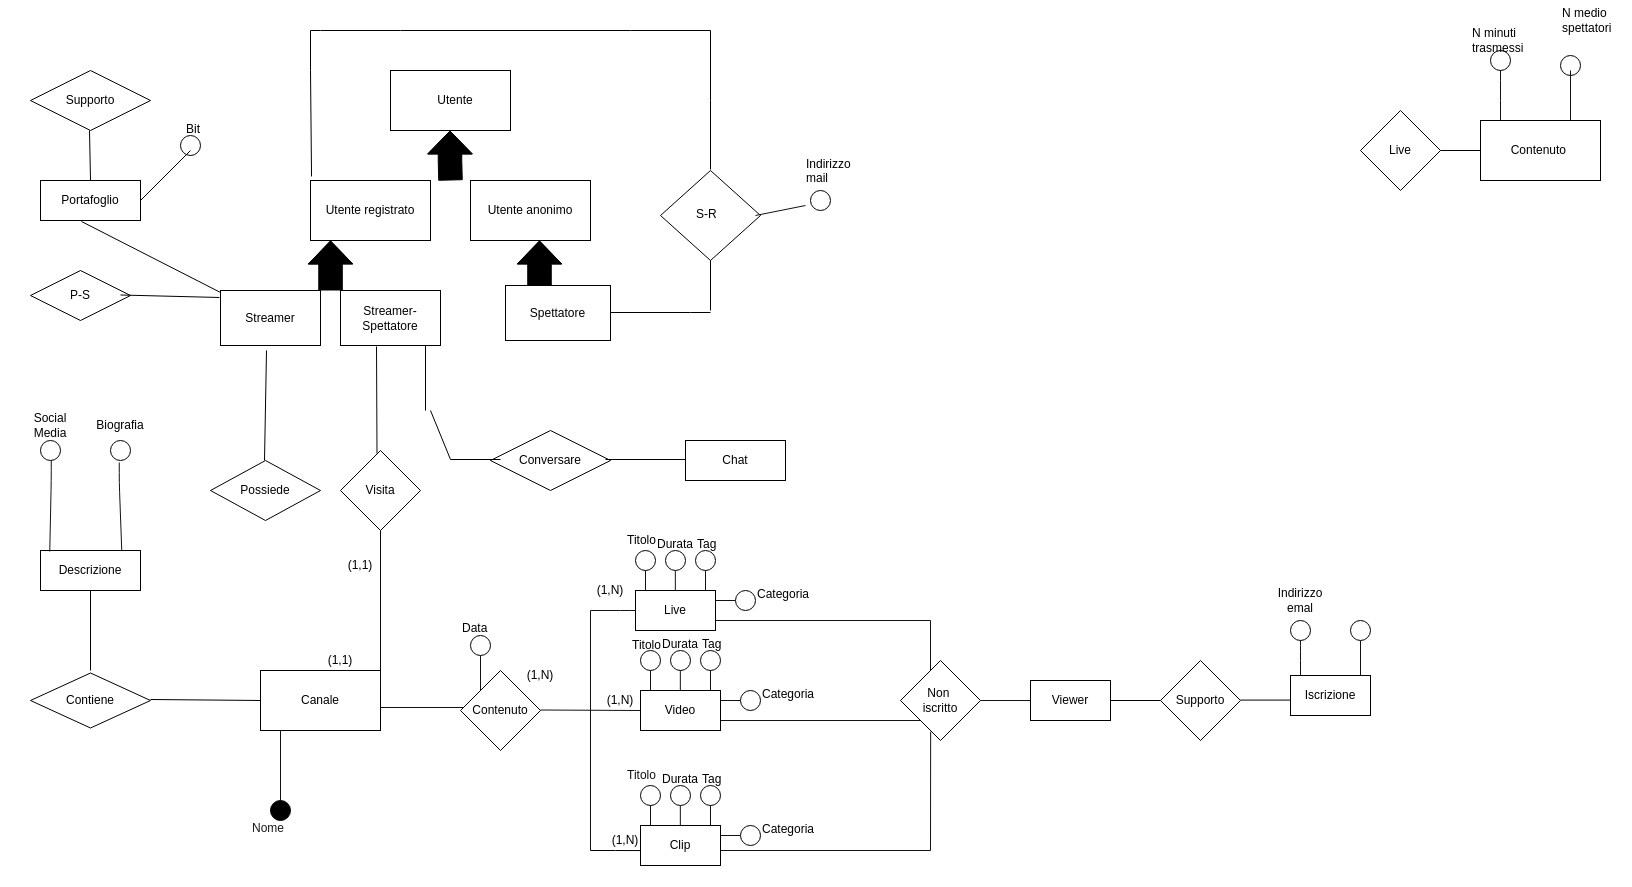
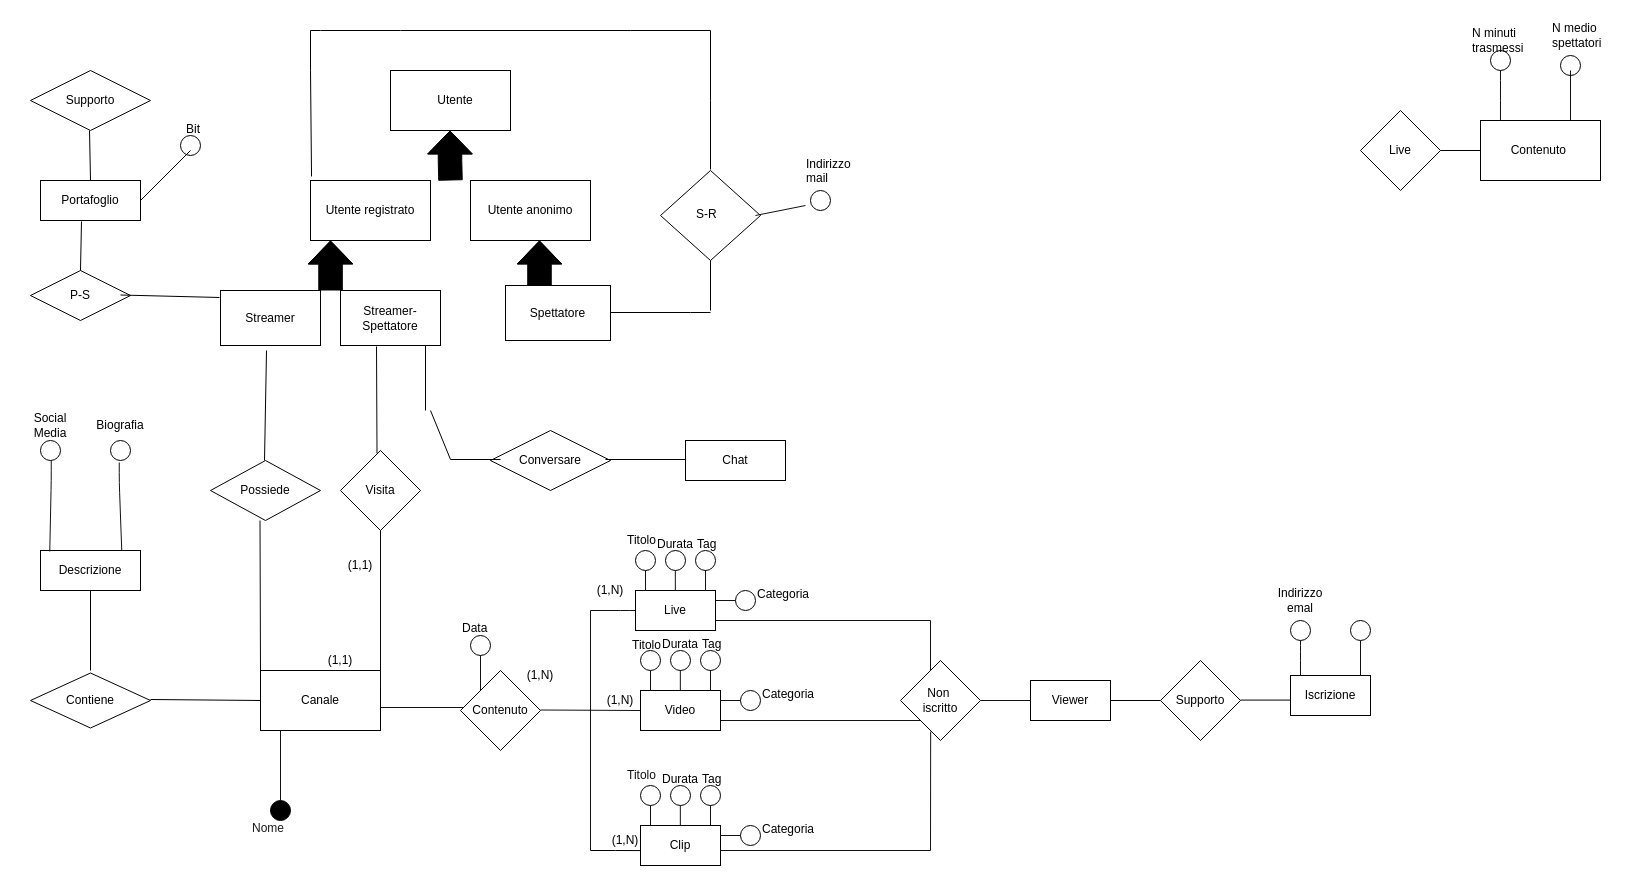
(1591, 21) -> (1581, 36)
(151, 257) -> (81, 246)
none -> (260, 596)
